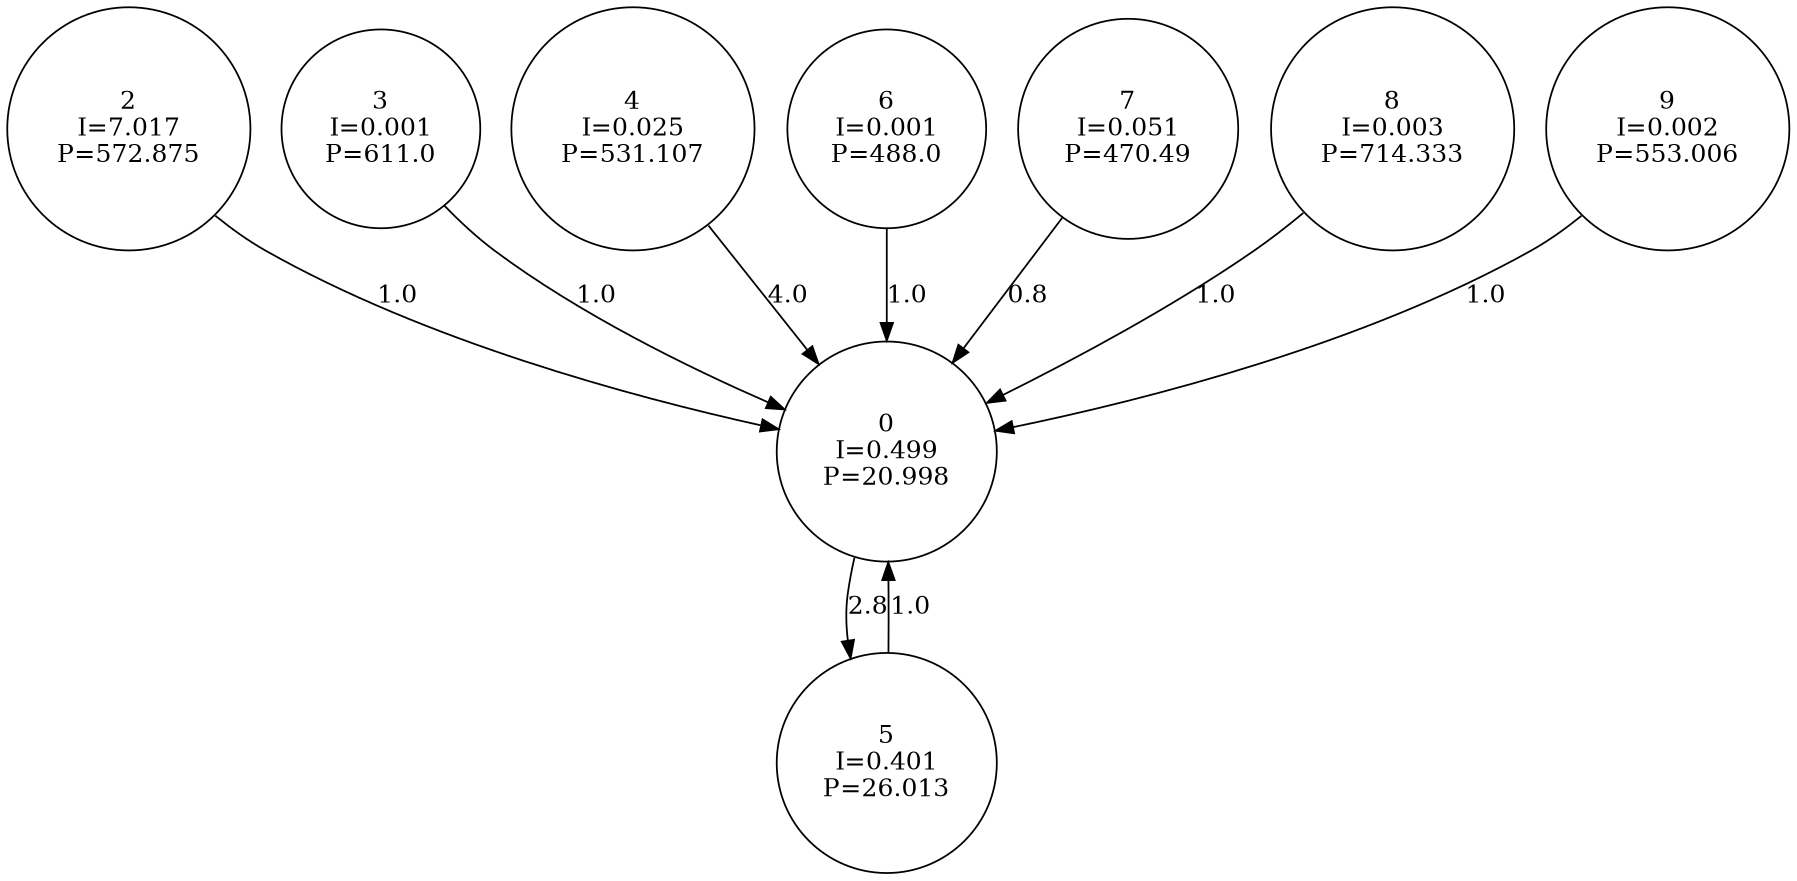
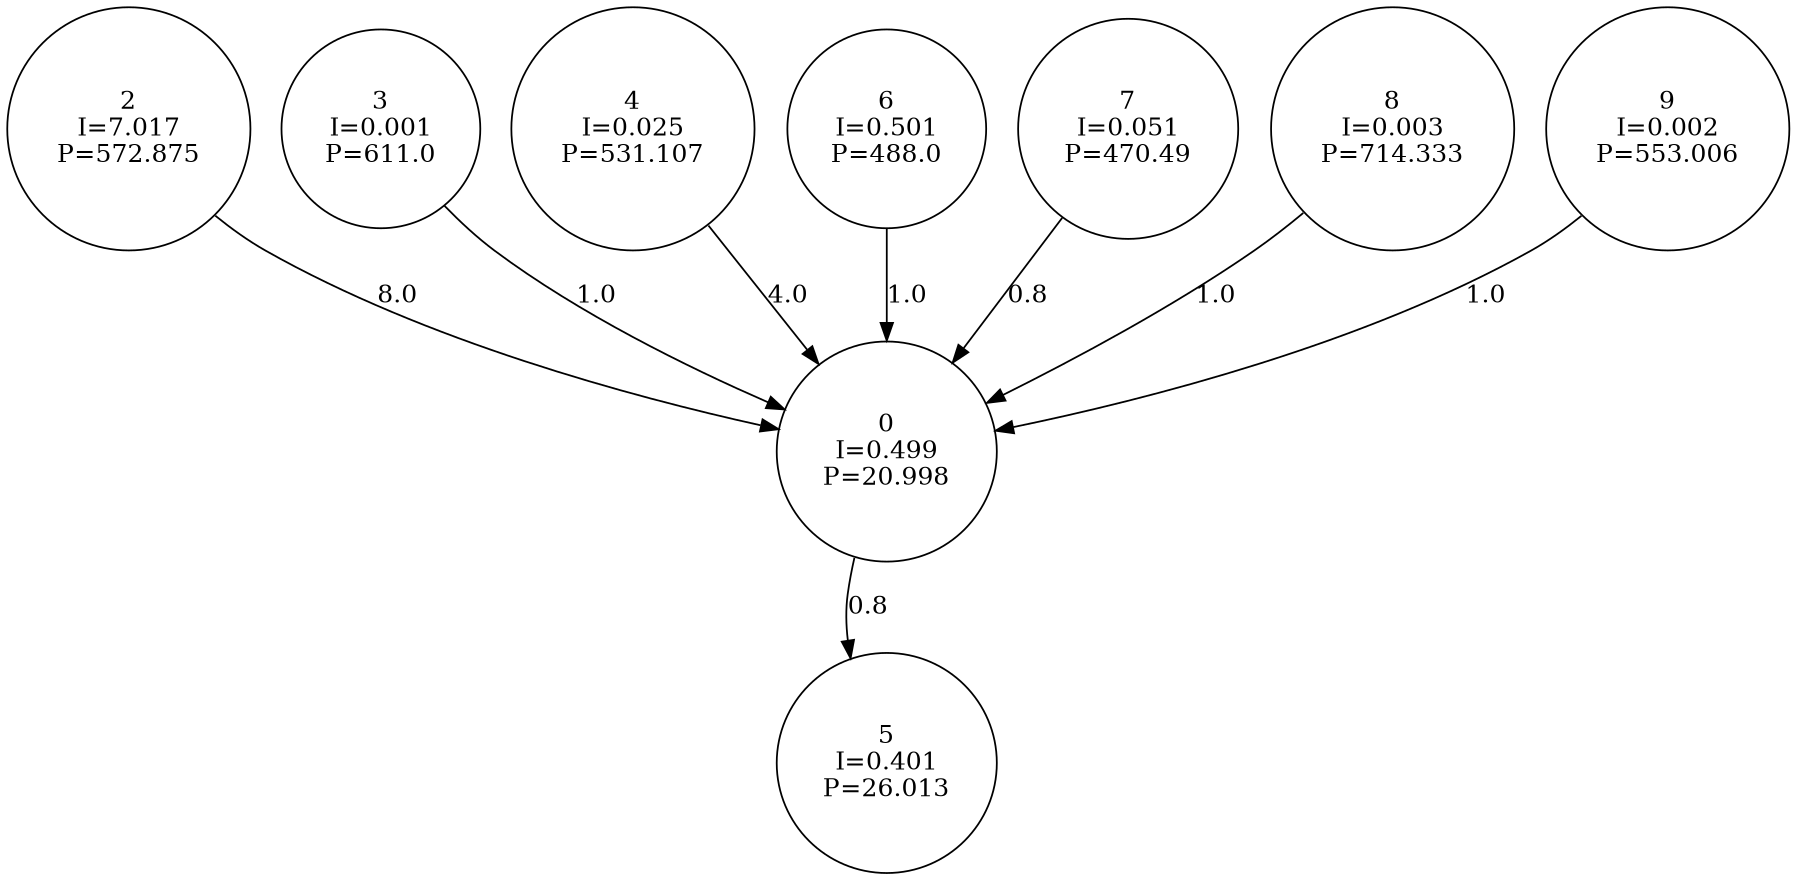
(887, 129) -> (887, 129)
(398, 296) -> (398, 296)
(868, 607) -> (868, 607)
(889, 616) -> none
